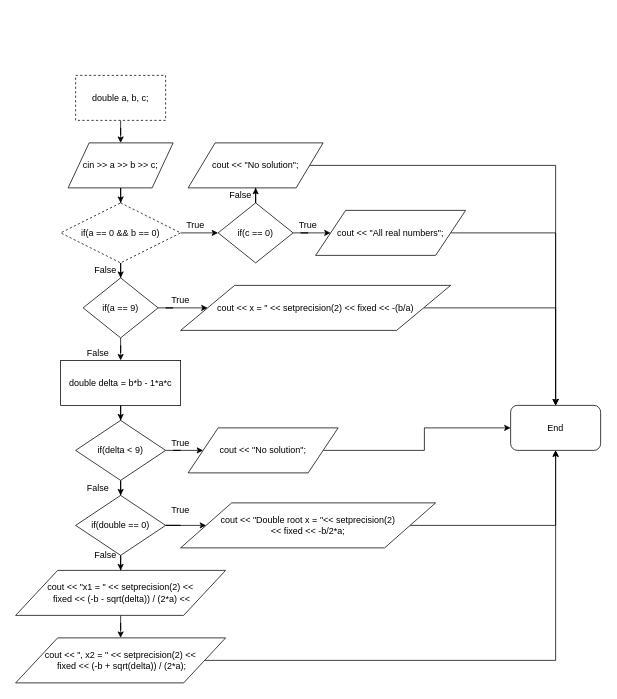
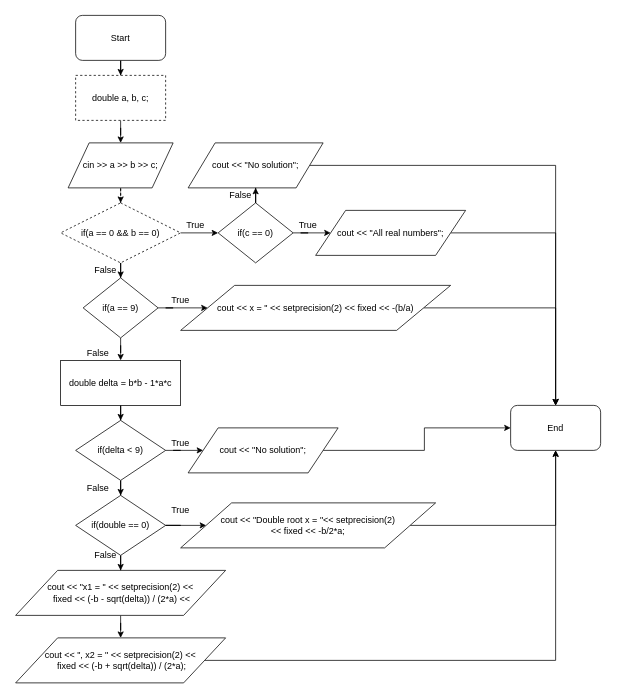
none -> (120, 38)
none -> (120, 70)
(120, 189) -> (120, 189)
